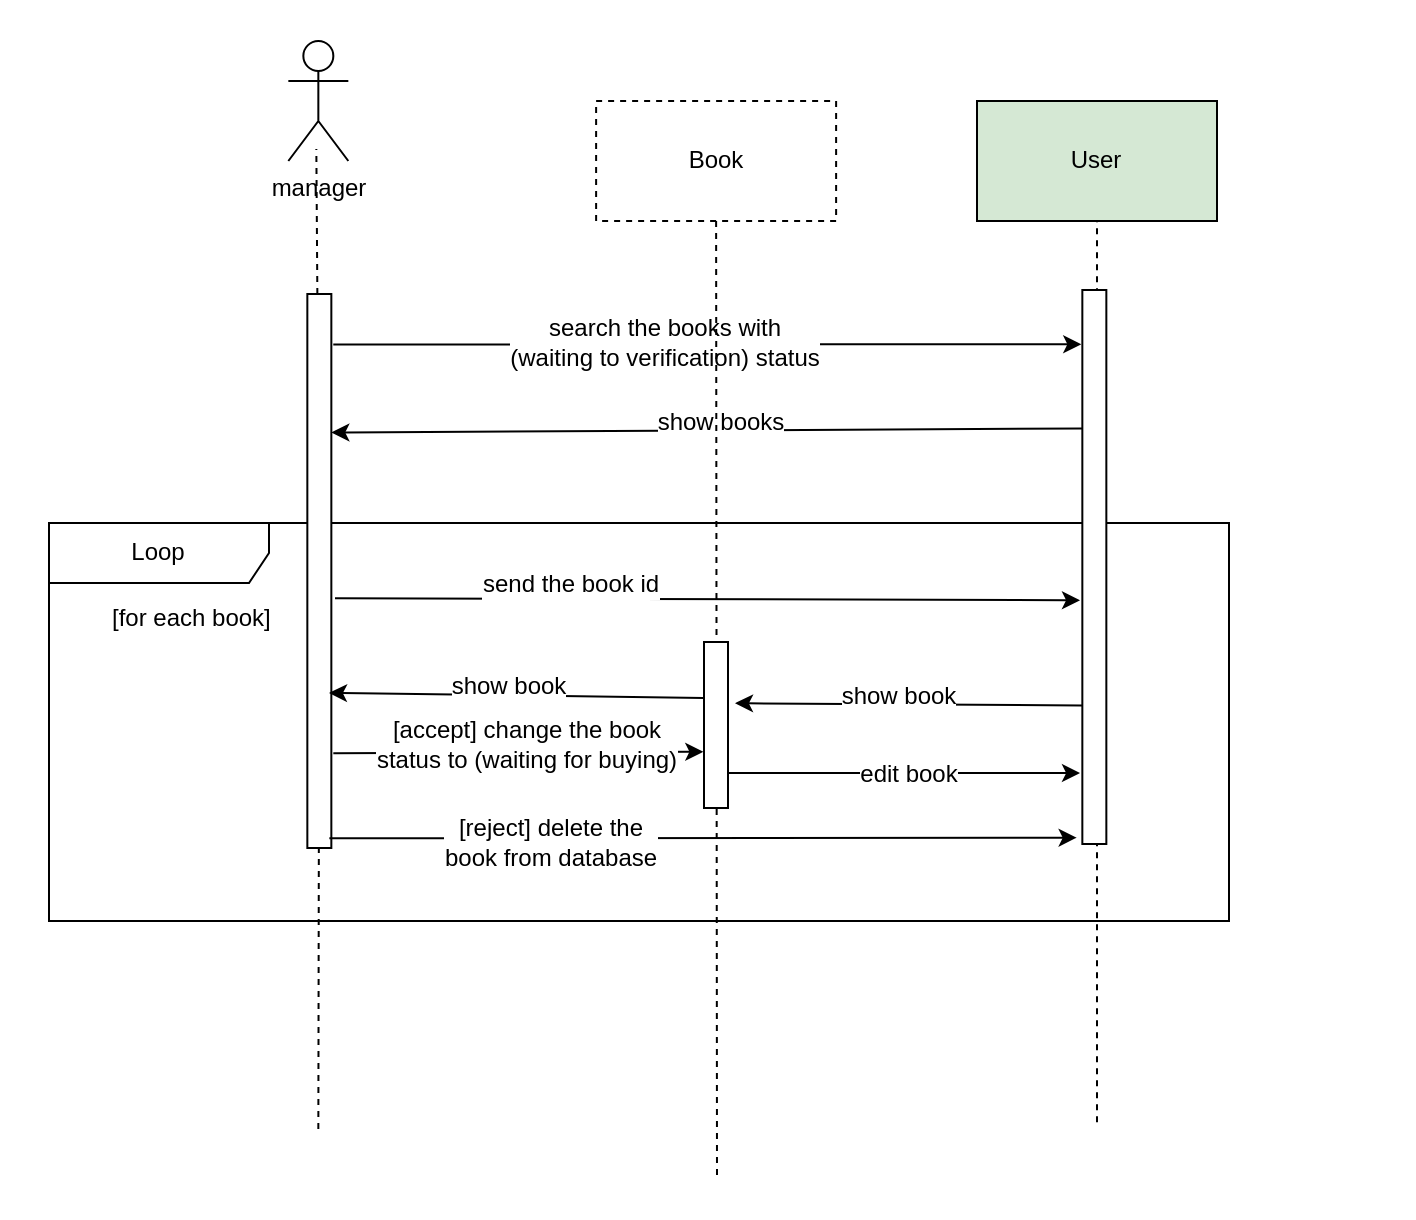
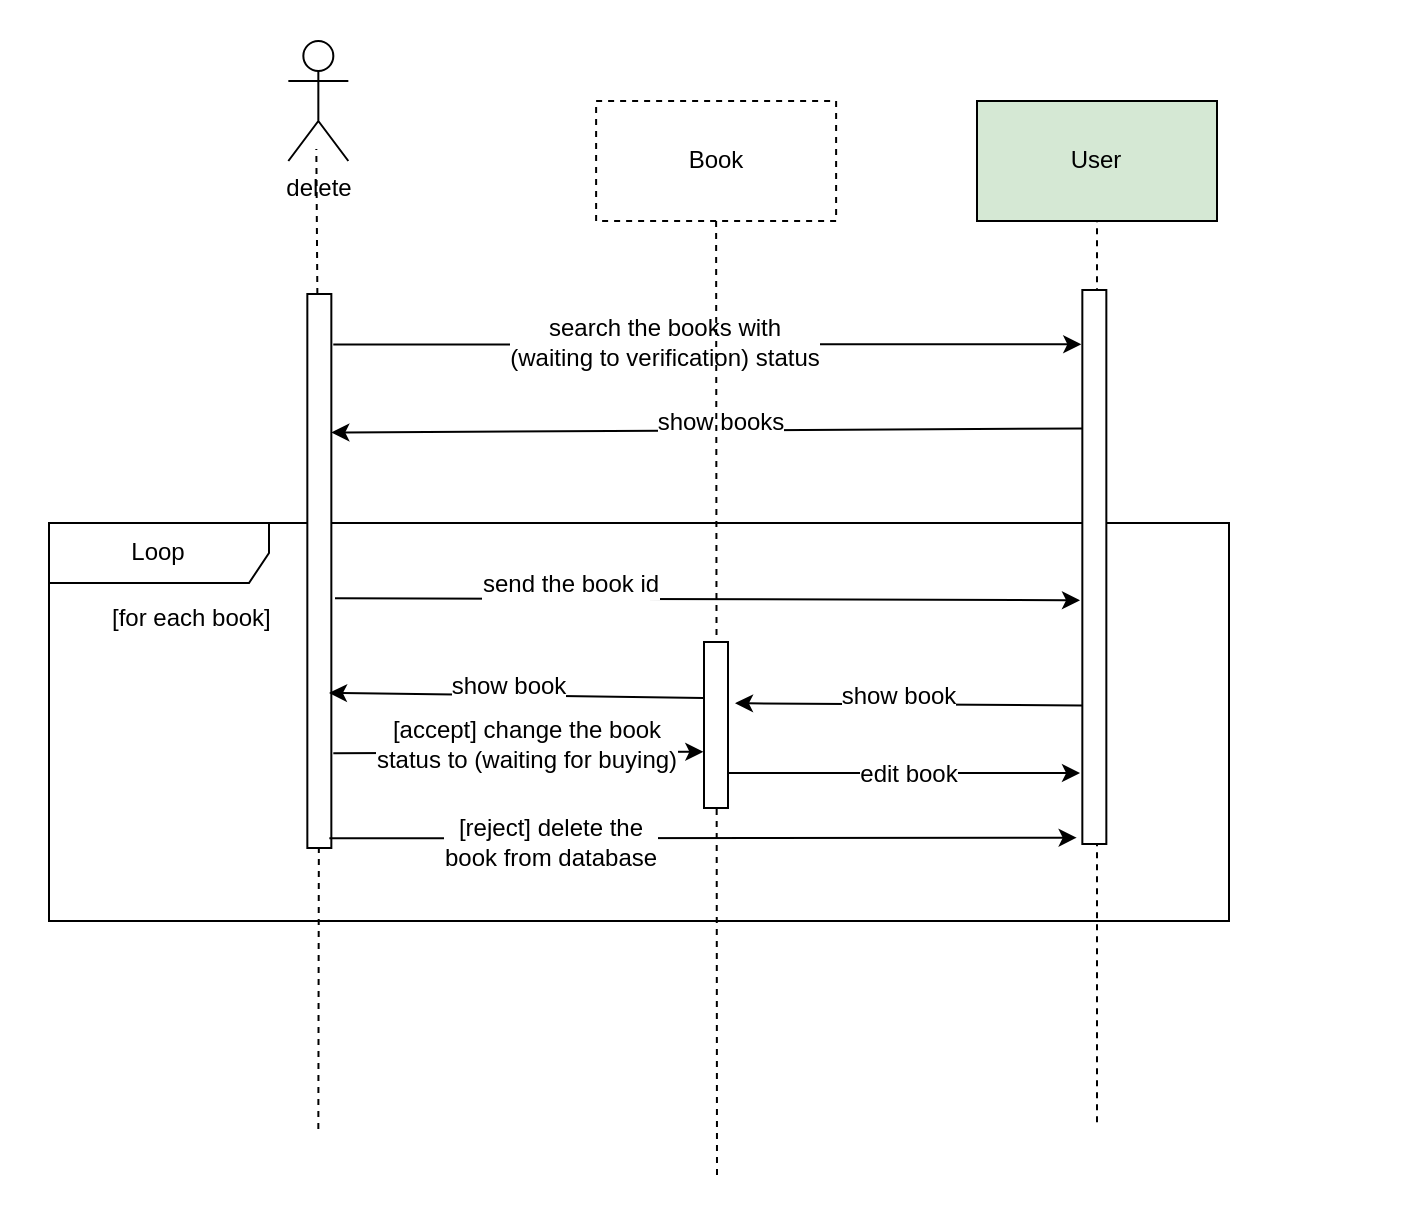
(320, 189) -> (320, 189)
